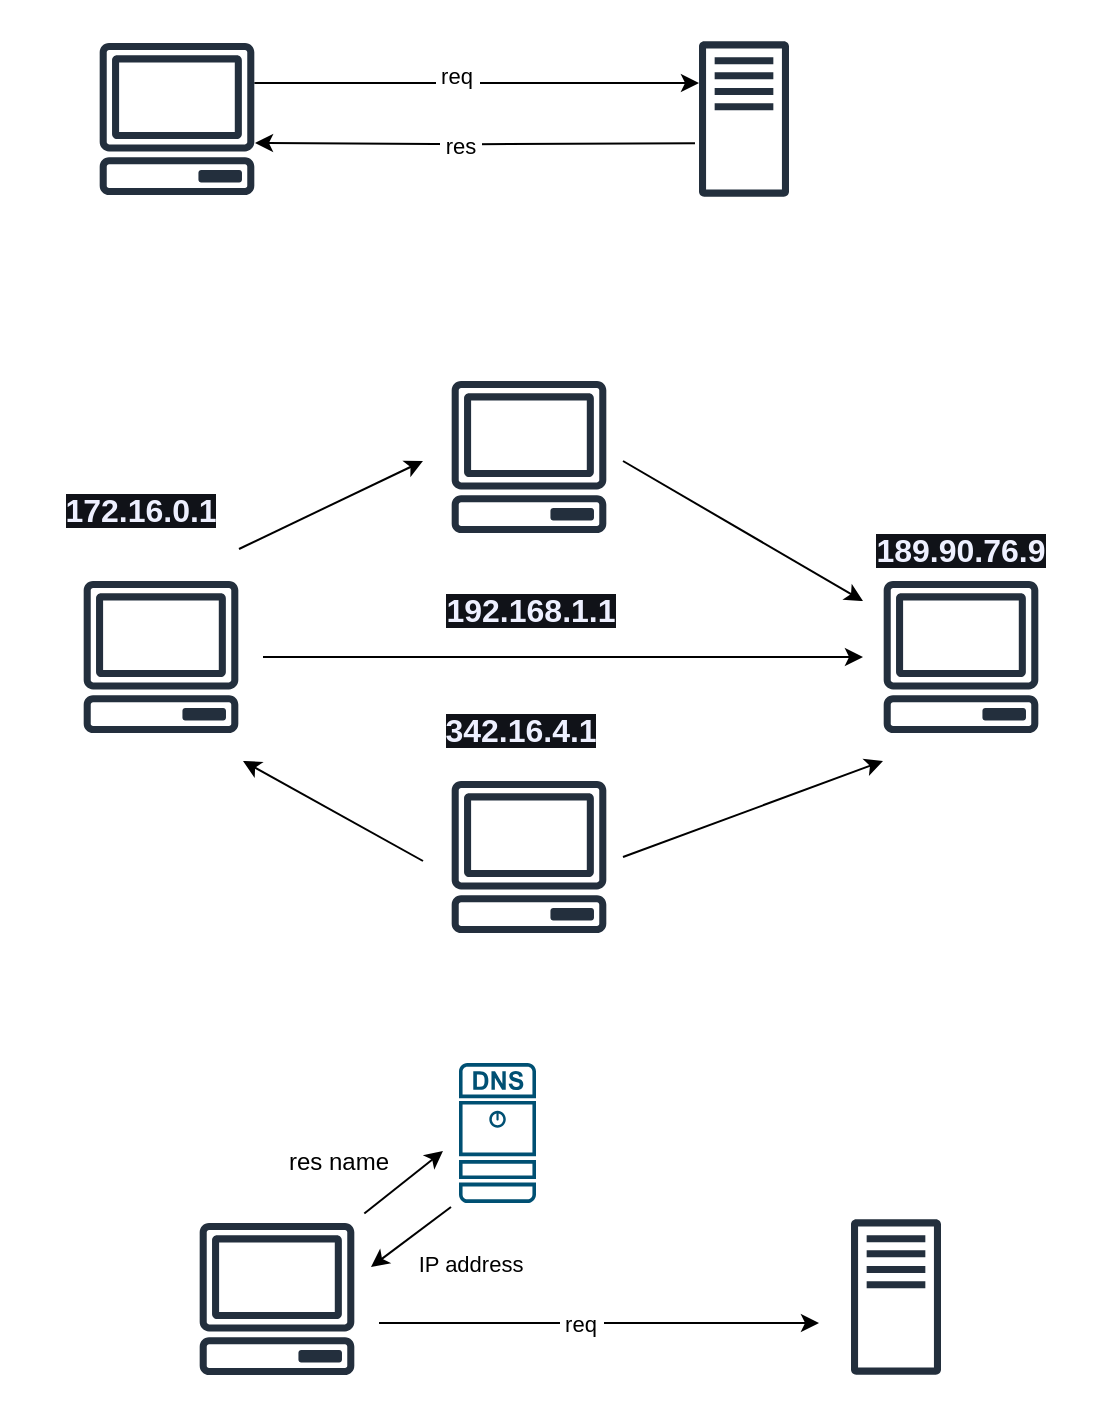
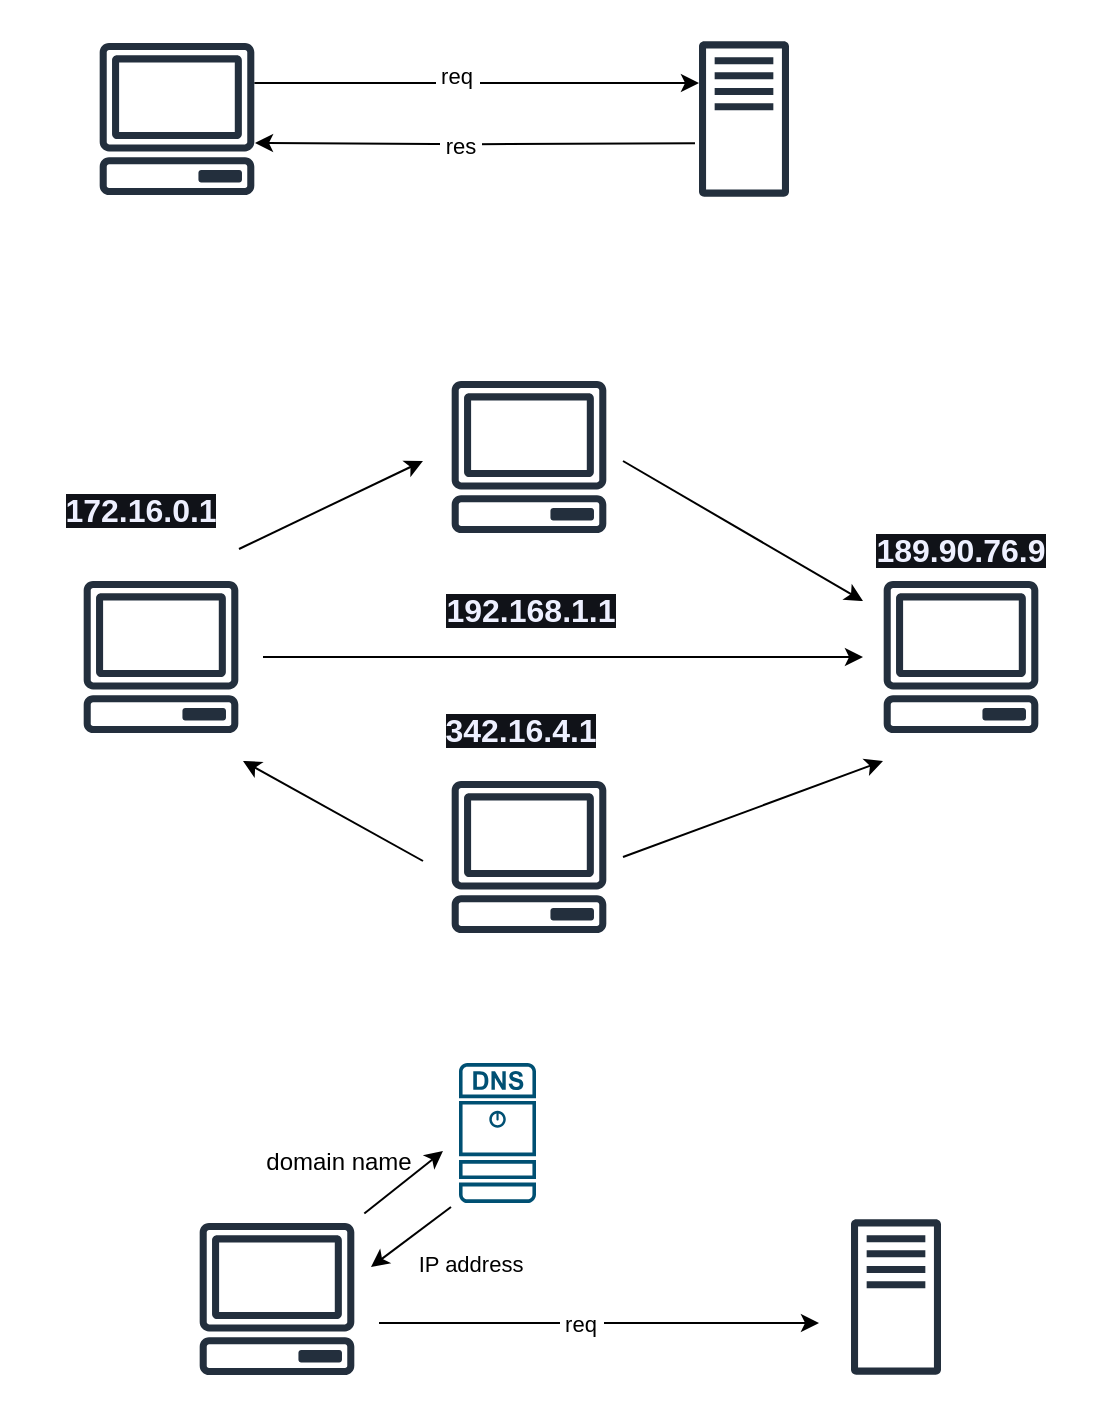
(340, 1163) -> (340, 1163)
